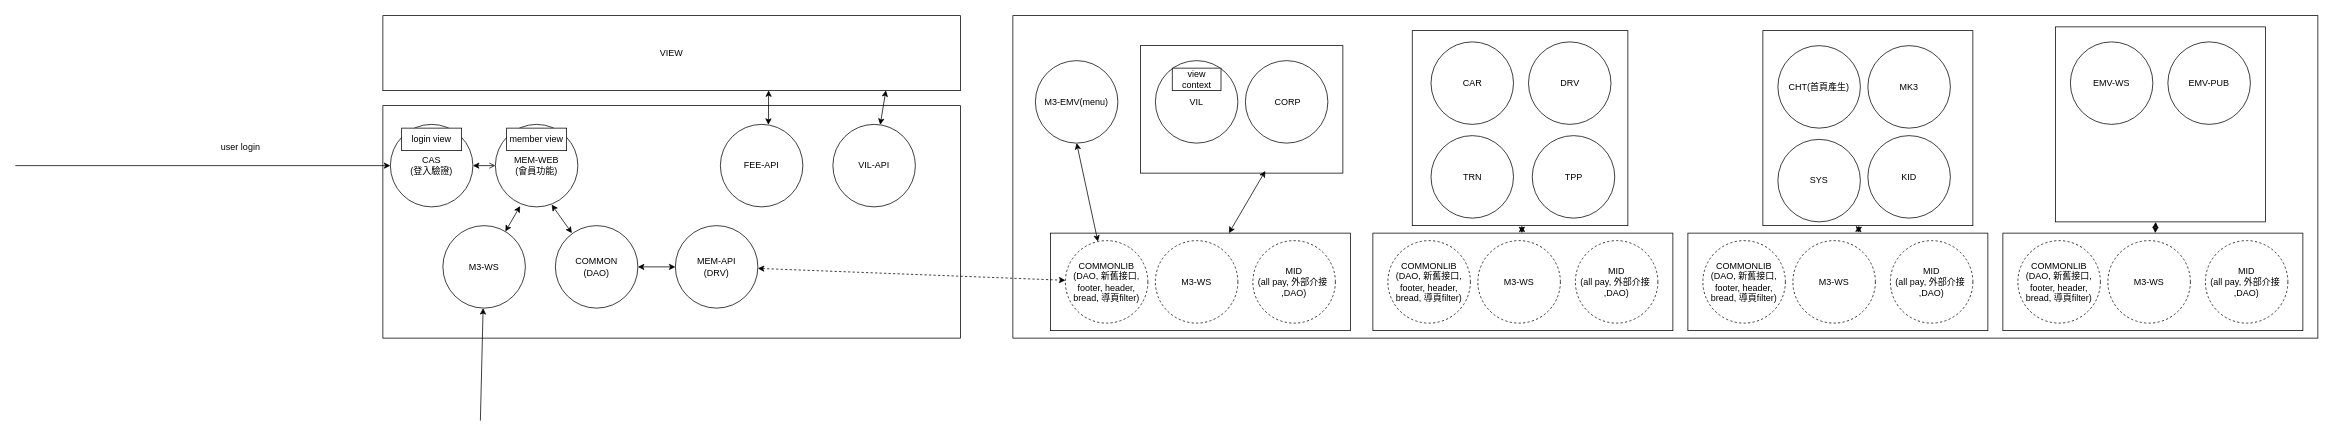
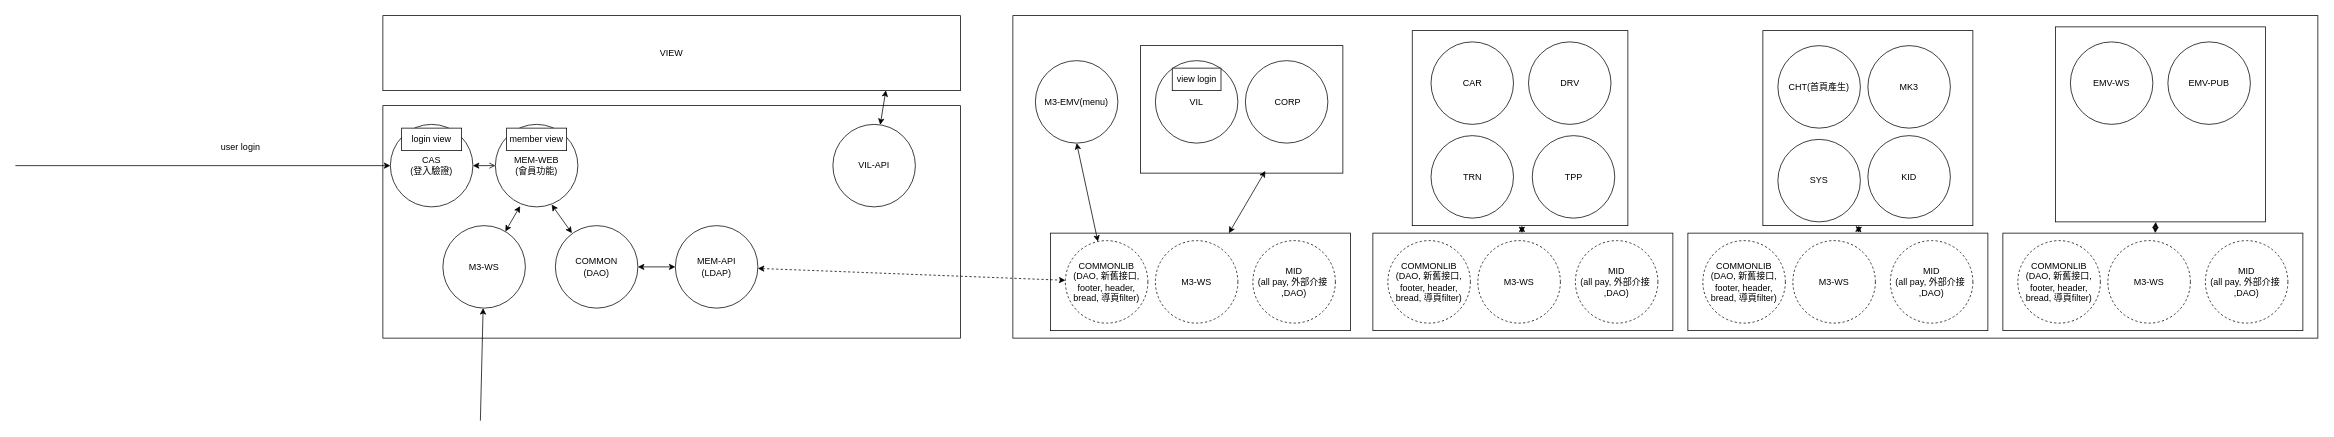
(1197, 79) -> (1197, 79)
(769, 107) -> none
(762, 165) -> none
(717, 267) -> (717, 267)
